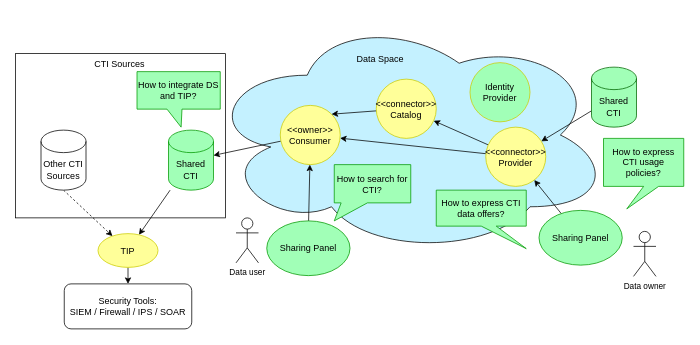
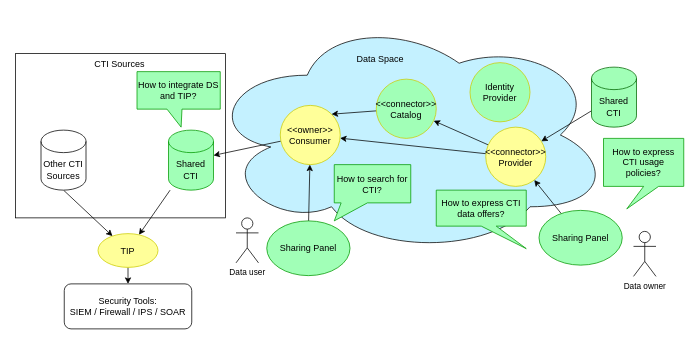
(406, 109) -> (406, 109)
(87, 212) -> (87, 212)
